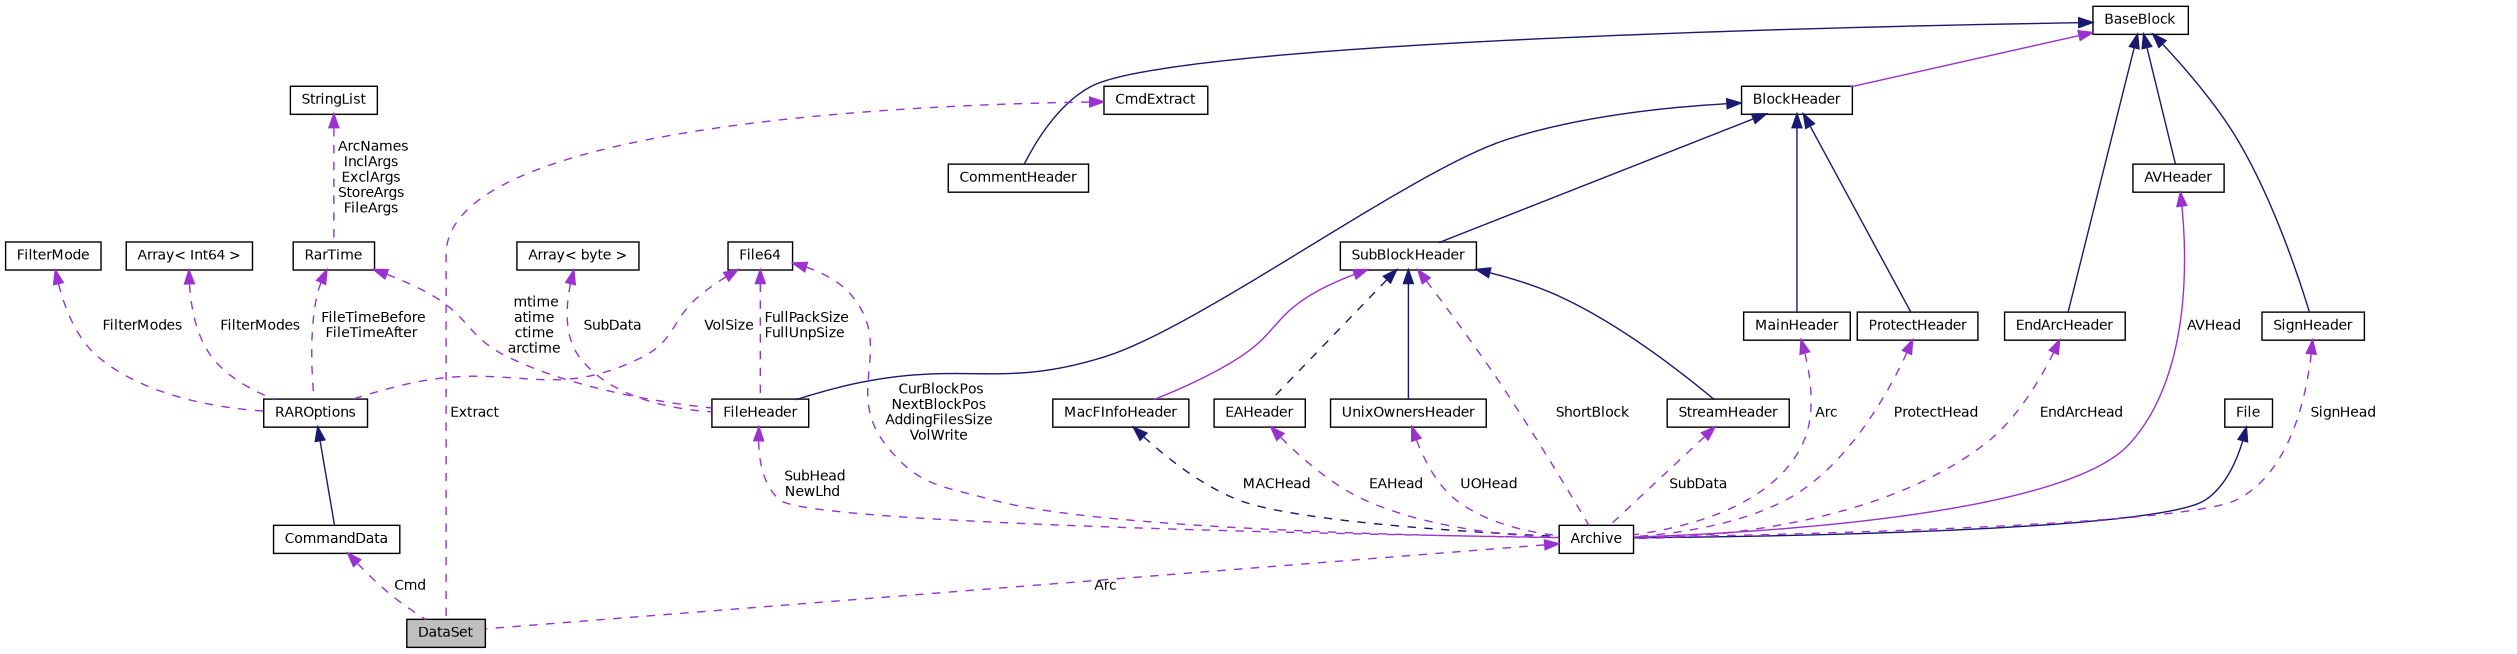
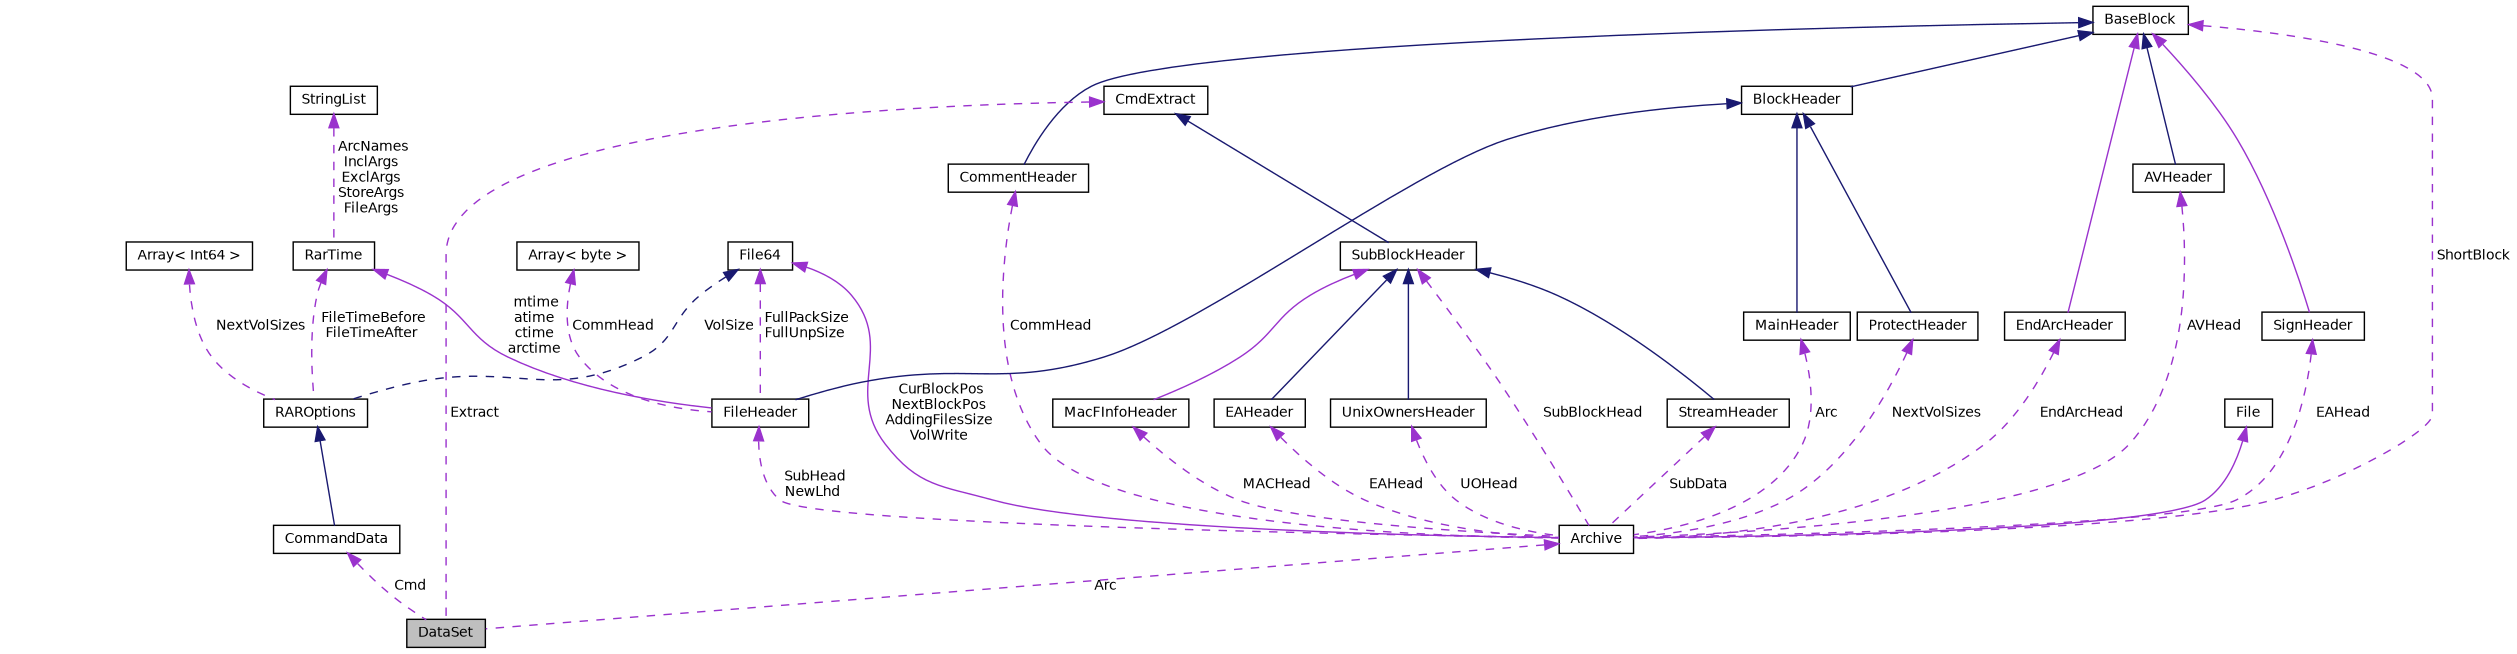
(1965, 61) -> (1965, 61)
(2253, 169) -> (2253, 169)
(2101, 180) -> (2101, 180)
(1596, 181) -> (1288, 182)
(53, 256) -> none
(259, 326) -> (259, 326)
(611, 326) -> (611, 326)
(1329, 340) -> (1329, 340)
(537, 369) -> (537, 369)
(535, 379) -> (535, 379)
(1591, 413) -> (1591, 413)
(1934, 413) -> (1934, 413)
(2341, 413) -> (2341, 413)
none -> (2325, 482)
(2011, 496) -> (2011, 496)
none -> (1171, 503)
(1107, 518) -> (1107, 518)
(1341, 520) -> (1319, 517)
(1957, 530) -> (1957, 530)
